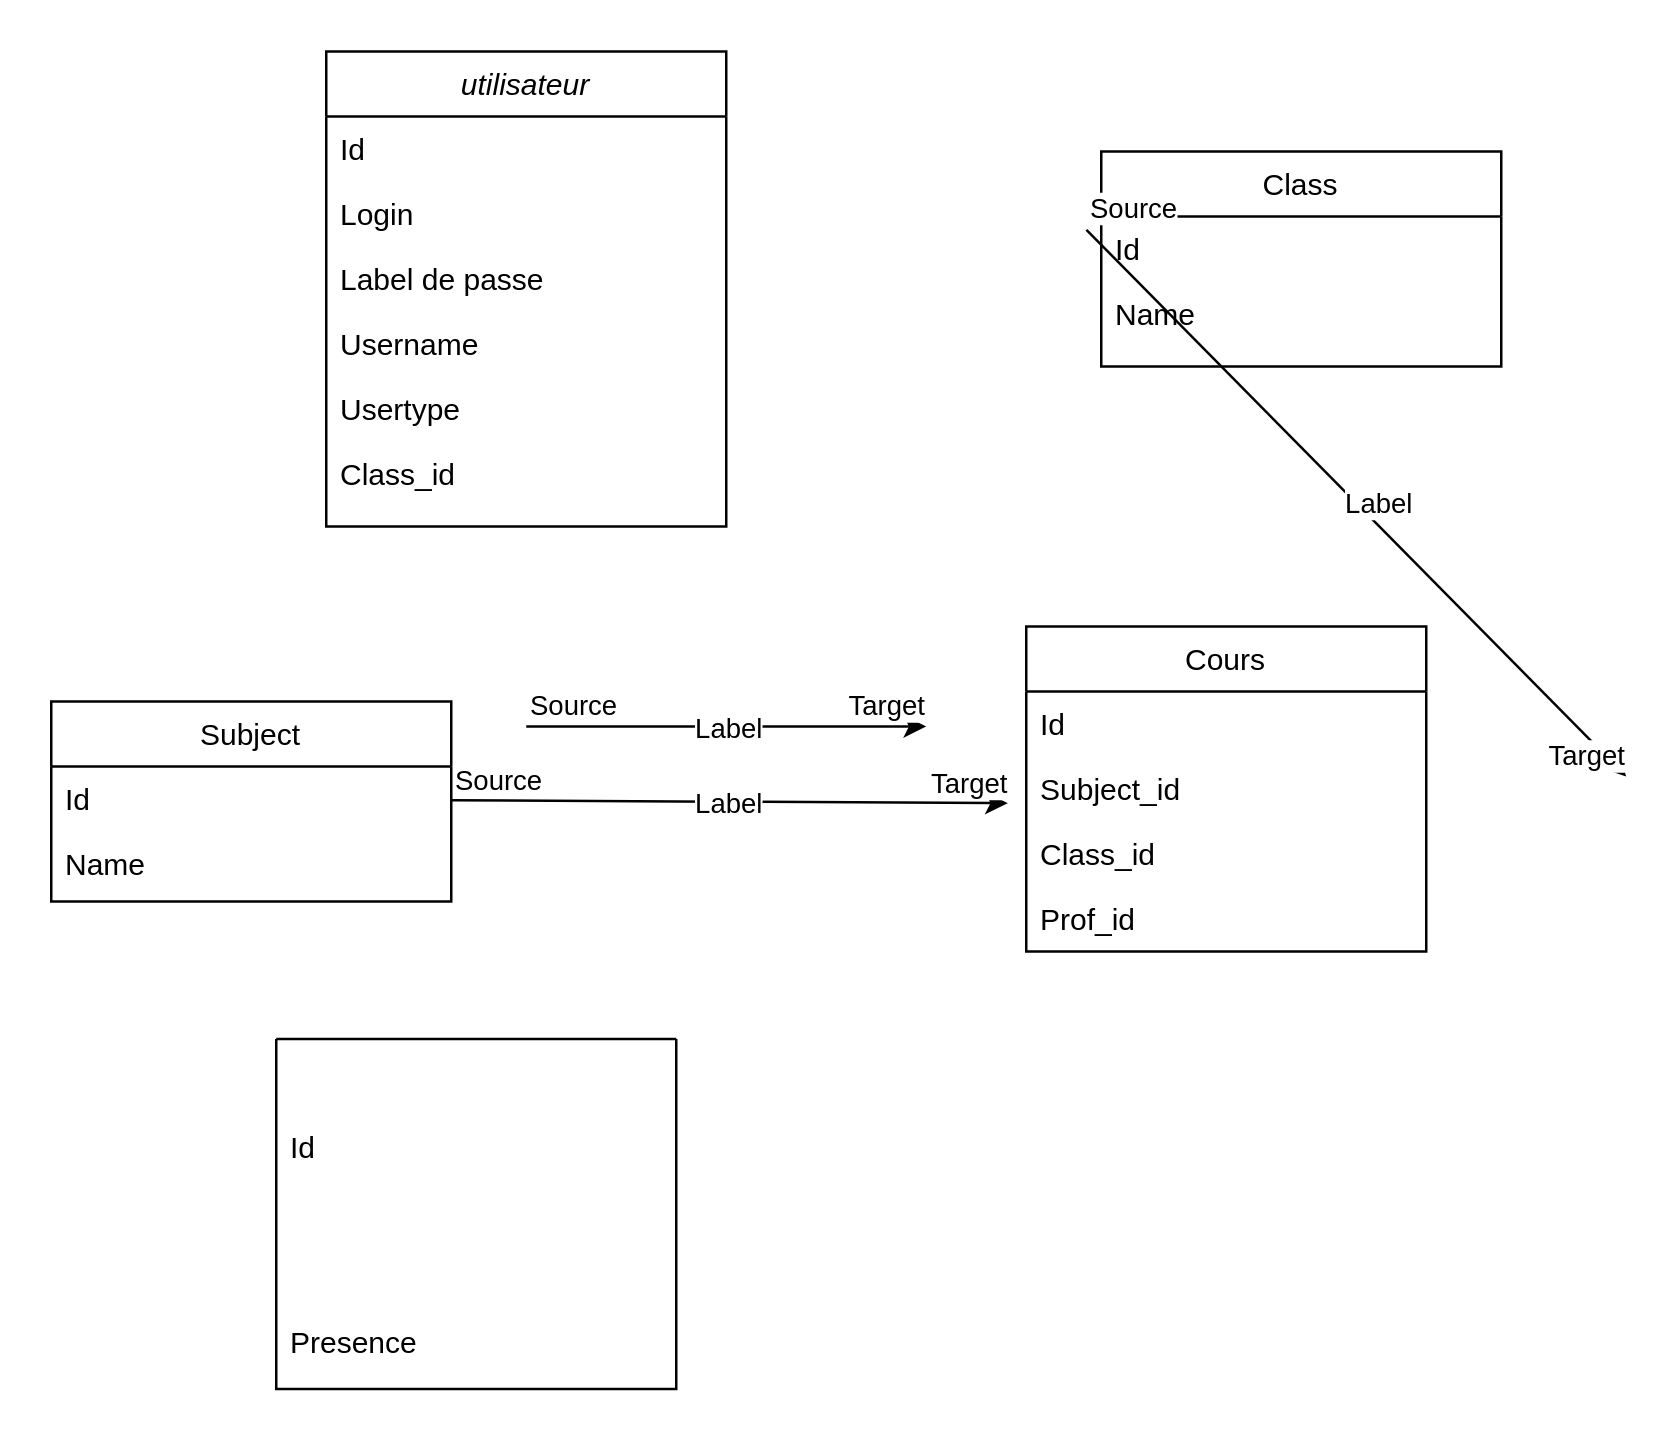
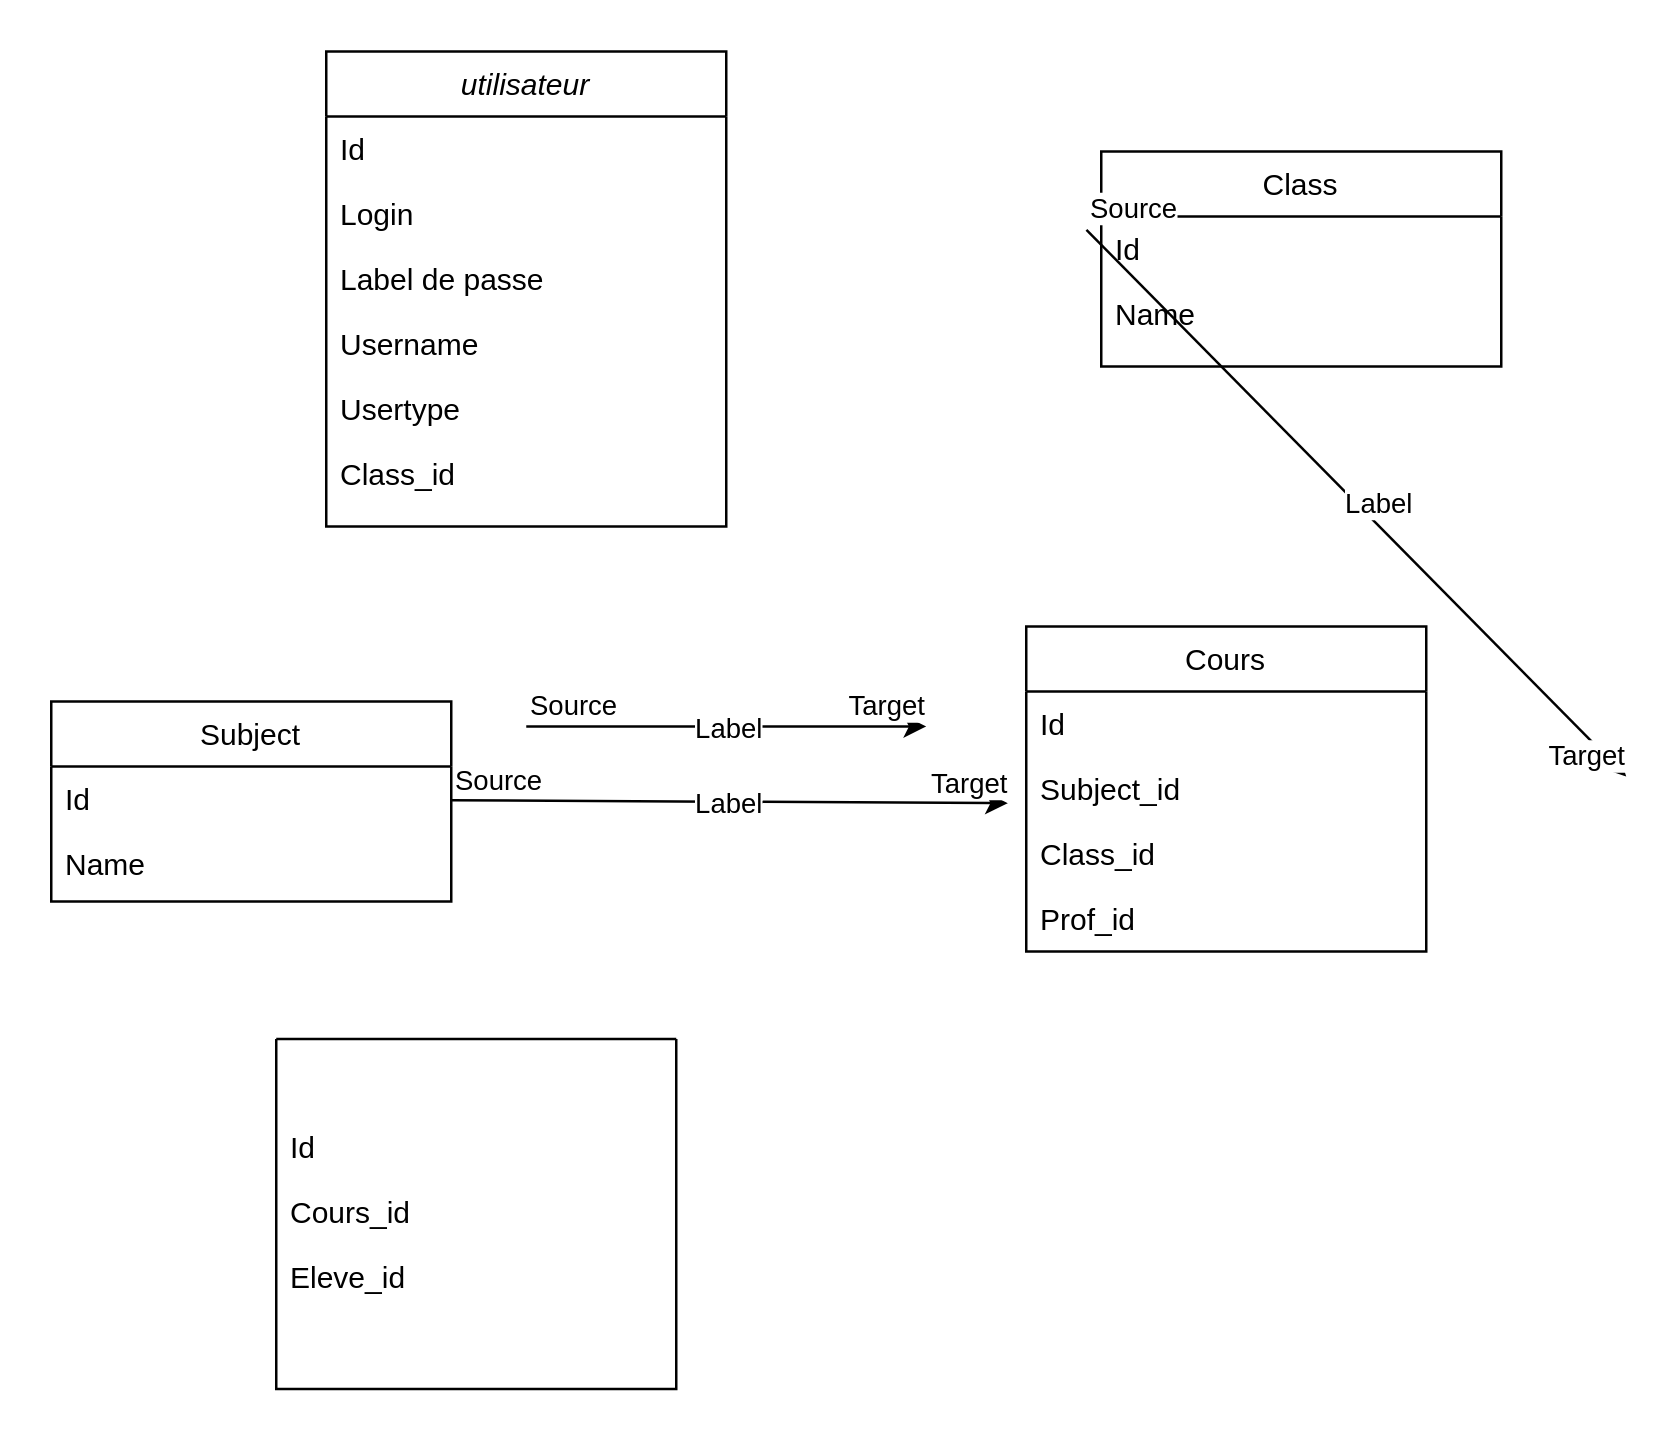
none -> (476, 1211)
none -> (476, 1276)
(476, 1341) -> none
